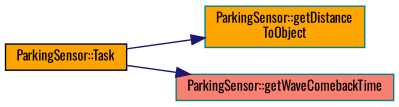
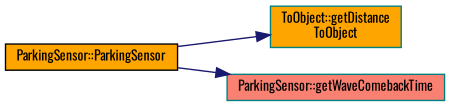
(285, 27) -> (336, 27)
(66, 57) -> (92, 57)
